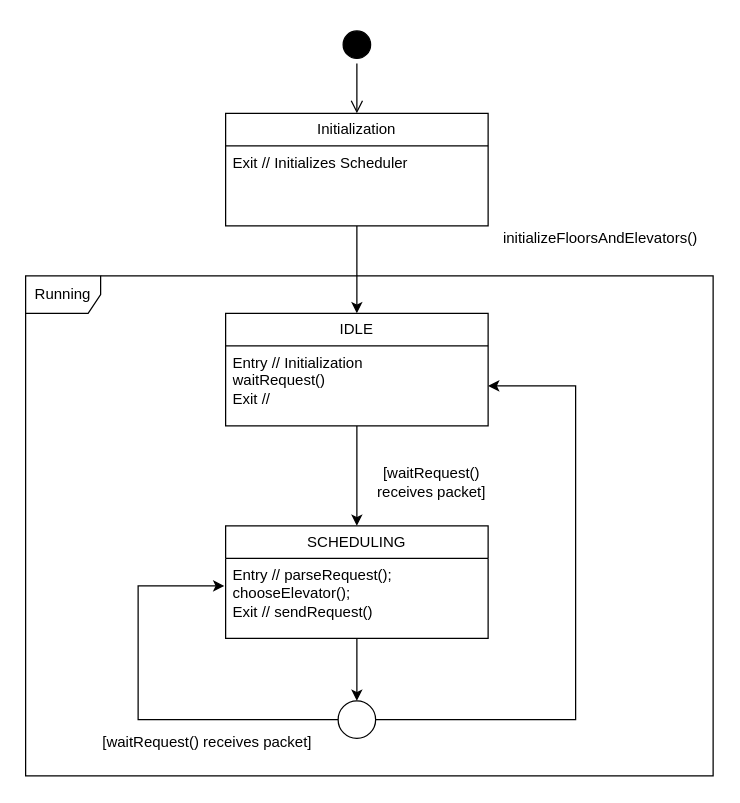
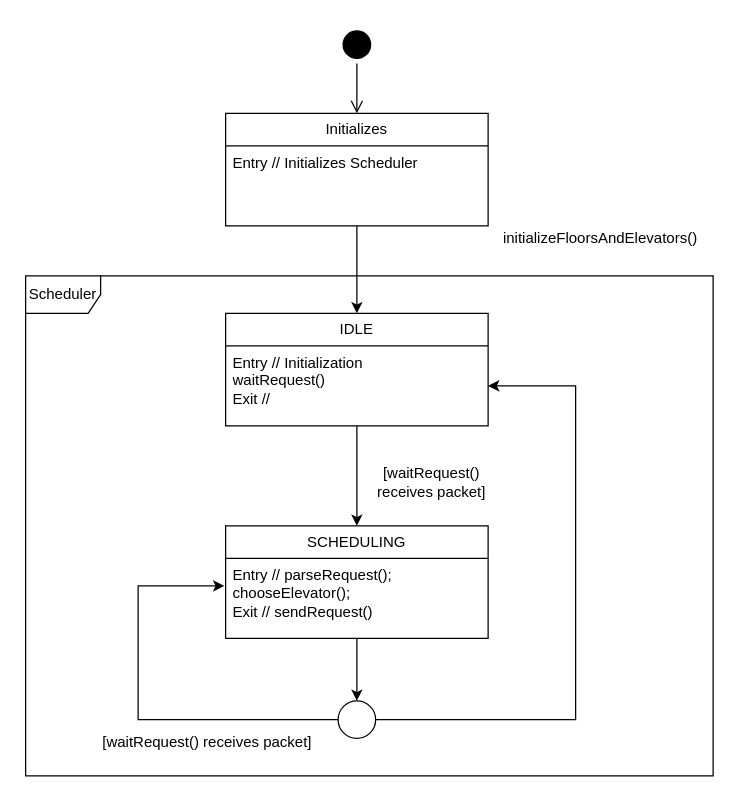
(357, 129) -> (357, 129)
(337, 163) -> (344, 163)
(63, 294) -> (63, 294)
